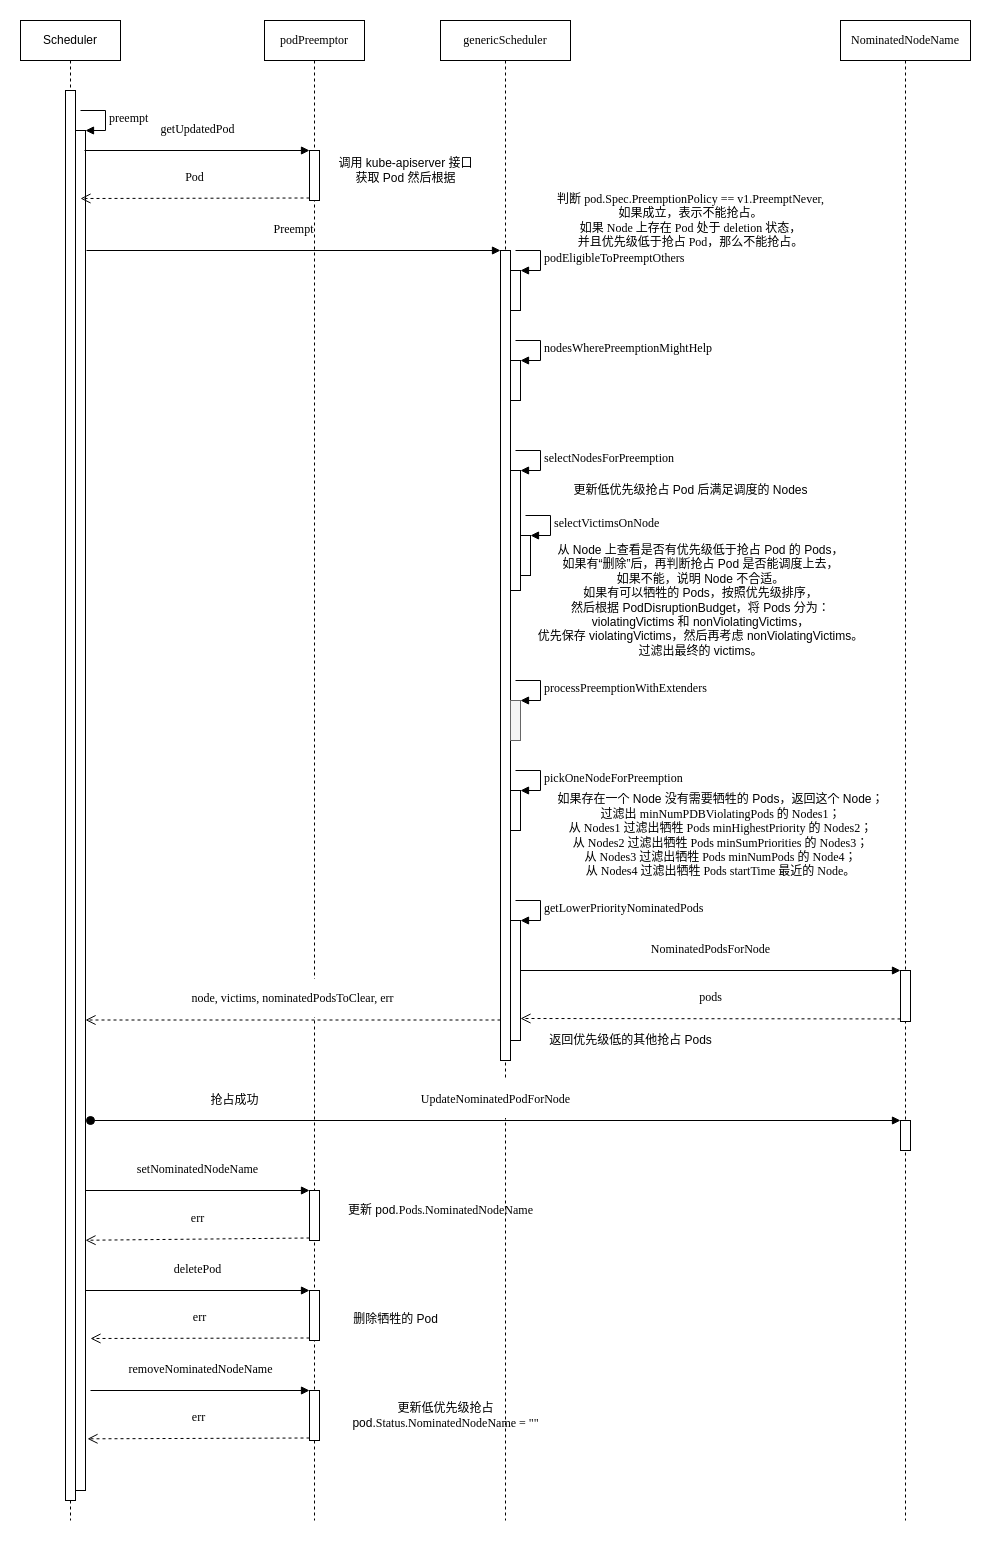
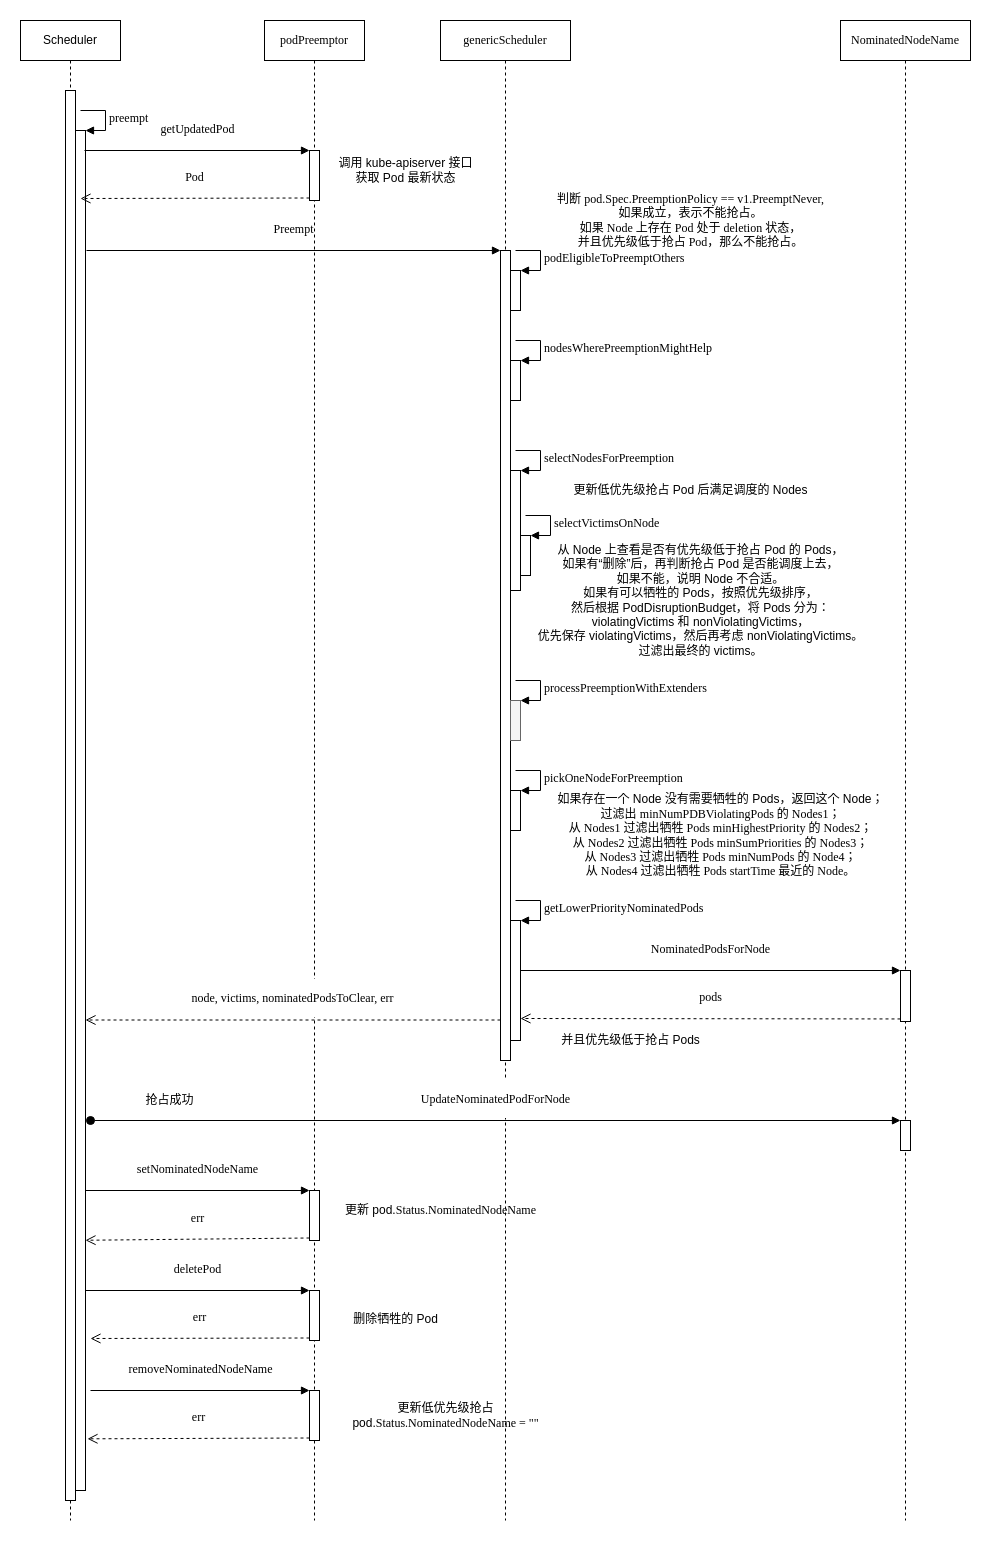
(406, 171) -> (406, 171)
(631, 1041) -> (631, 1041)
(235, 1101) -> (170, 1101)
(441, 1211) -> (441, 1211)
